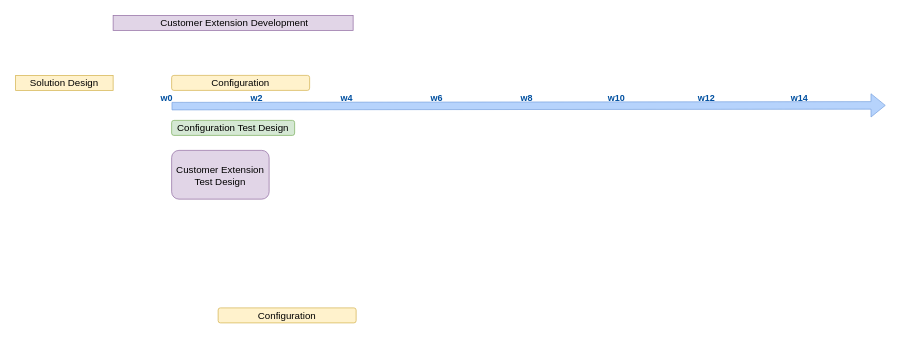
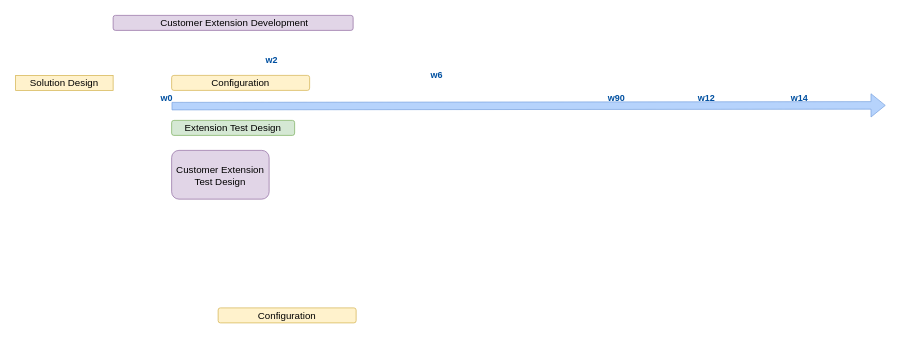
(233, 23) -> (233, 23)
(256, 98) -> (271, 60)
(346, 98) -> none
(436, 98) -> (436, 75)
(526, 98) -> none
(617, 98) -> (617, 98)
(233, 128) -> (233, 128)
